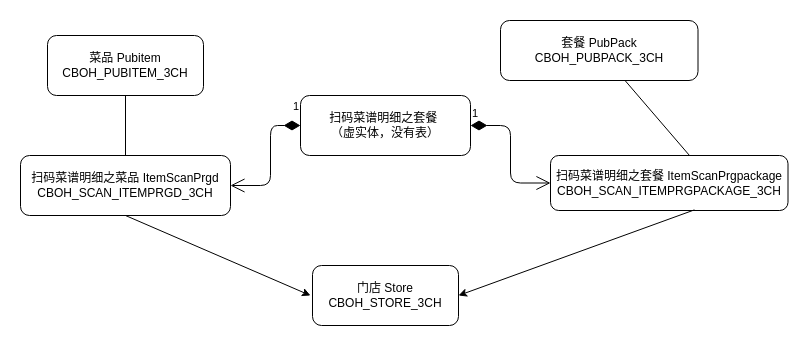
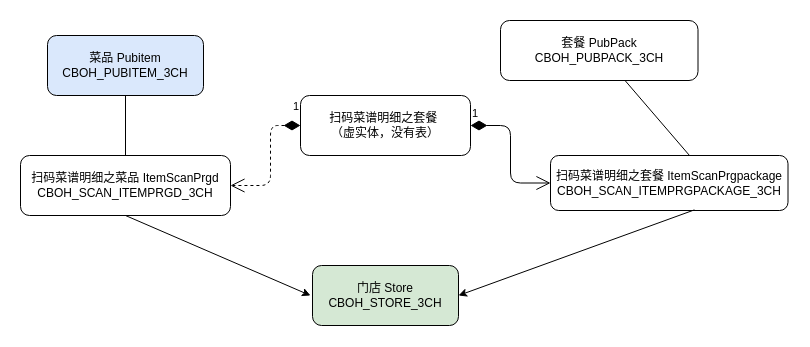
(126, 66) -> (126, 66)
(271, 167) -> (271, 167)
(386, 296) -> (386, 296)
